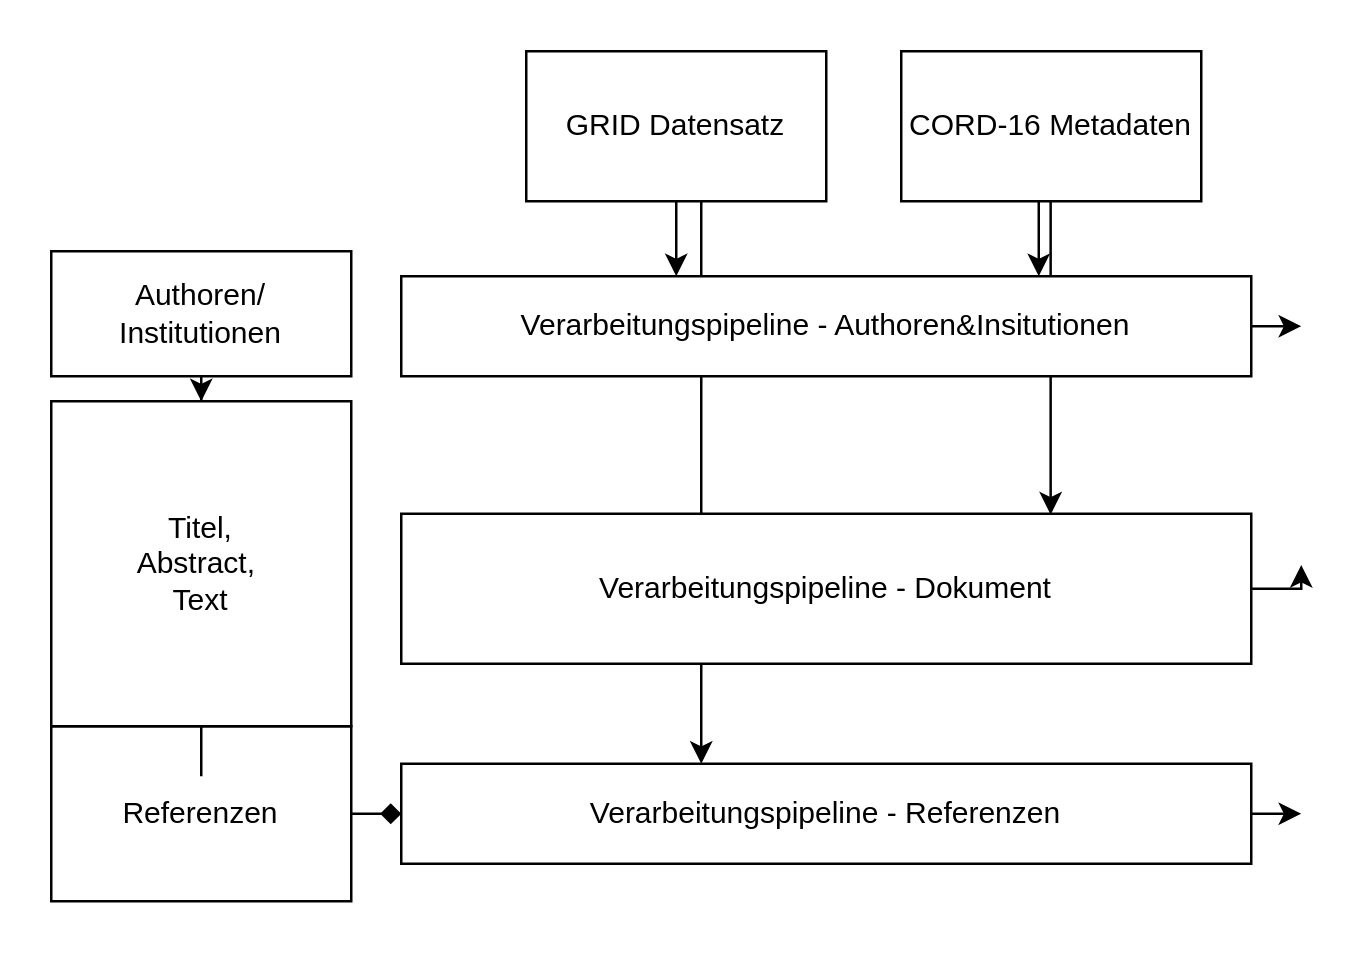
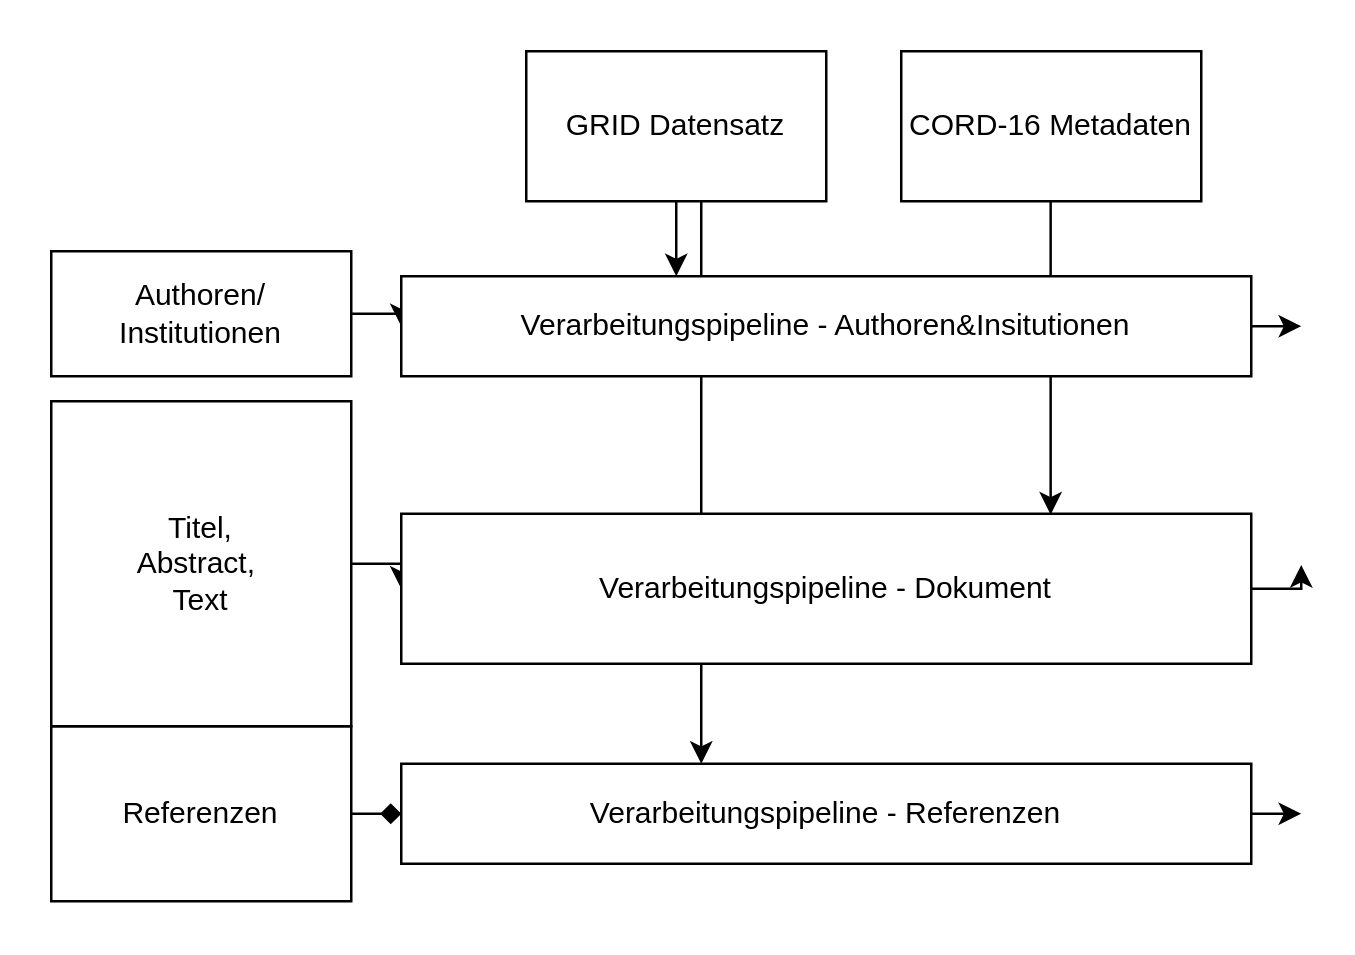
(1039, 230) -> none
(201, 388) -> (377, 314)
(201, 776) -> (380, 564)
